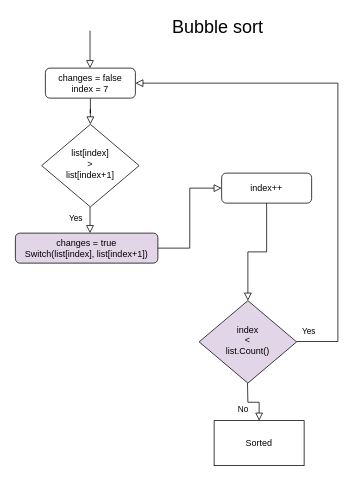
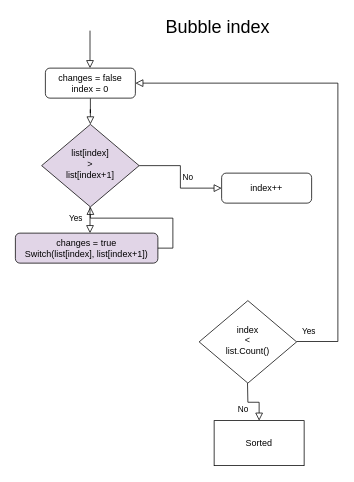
(218, 27) -> (218, 27)
(90, 83) -> (90, 83)
(90, 165) -> (90, 165)
none -> (173, 165)
(190, 228) -> (150, 218)
(261, 252) -> none
(248, 342) -> (248, 342)
